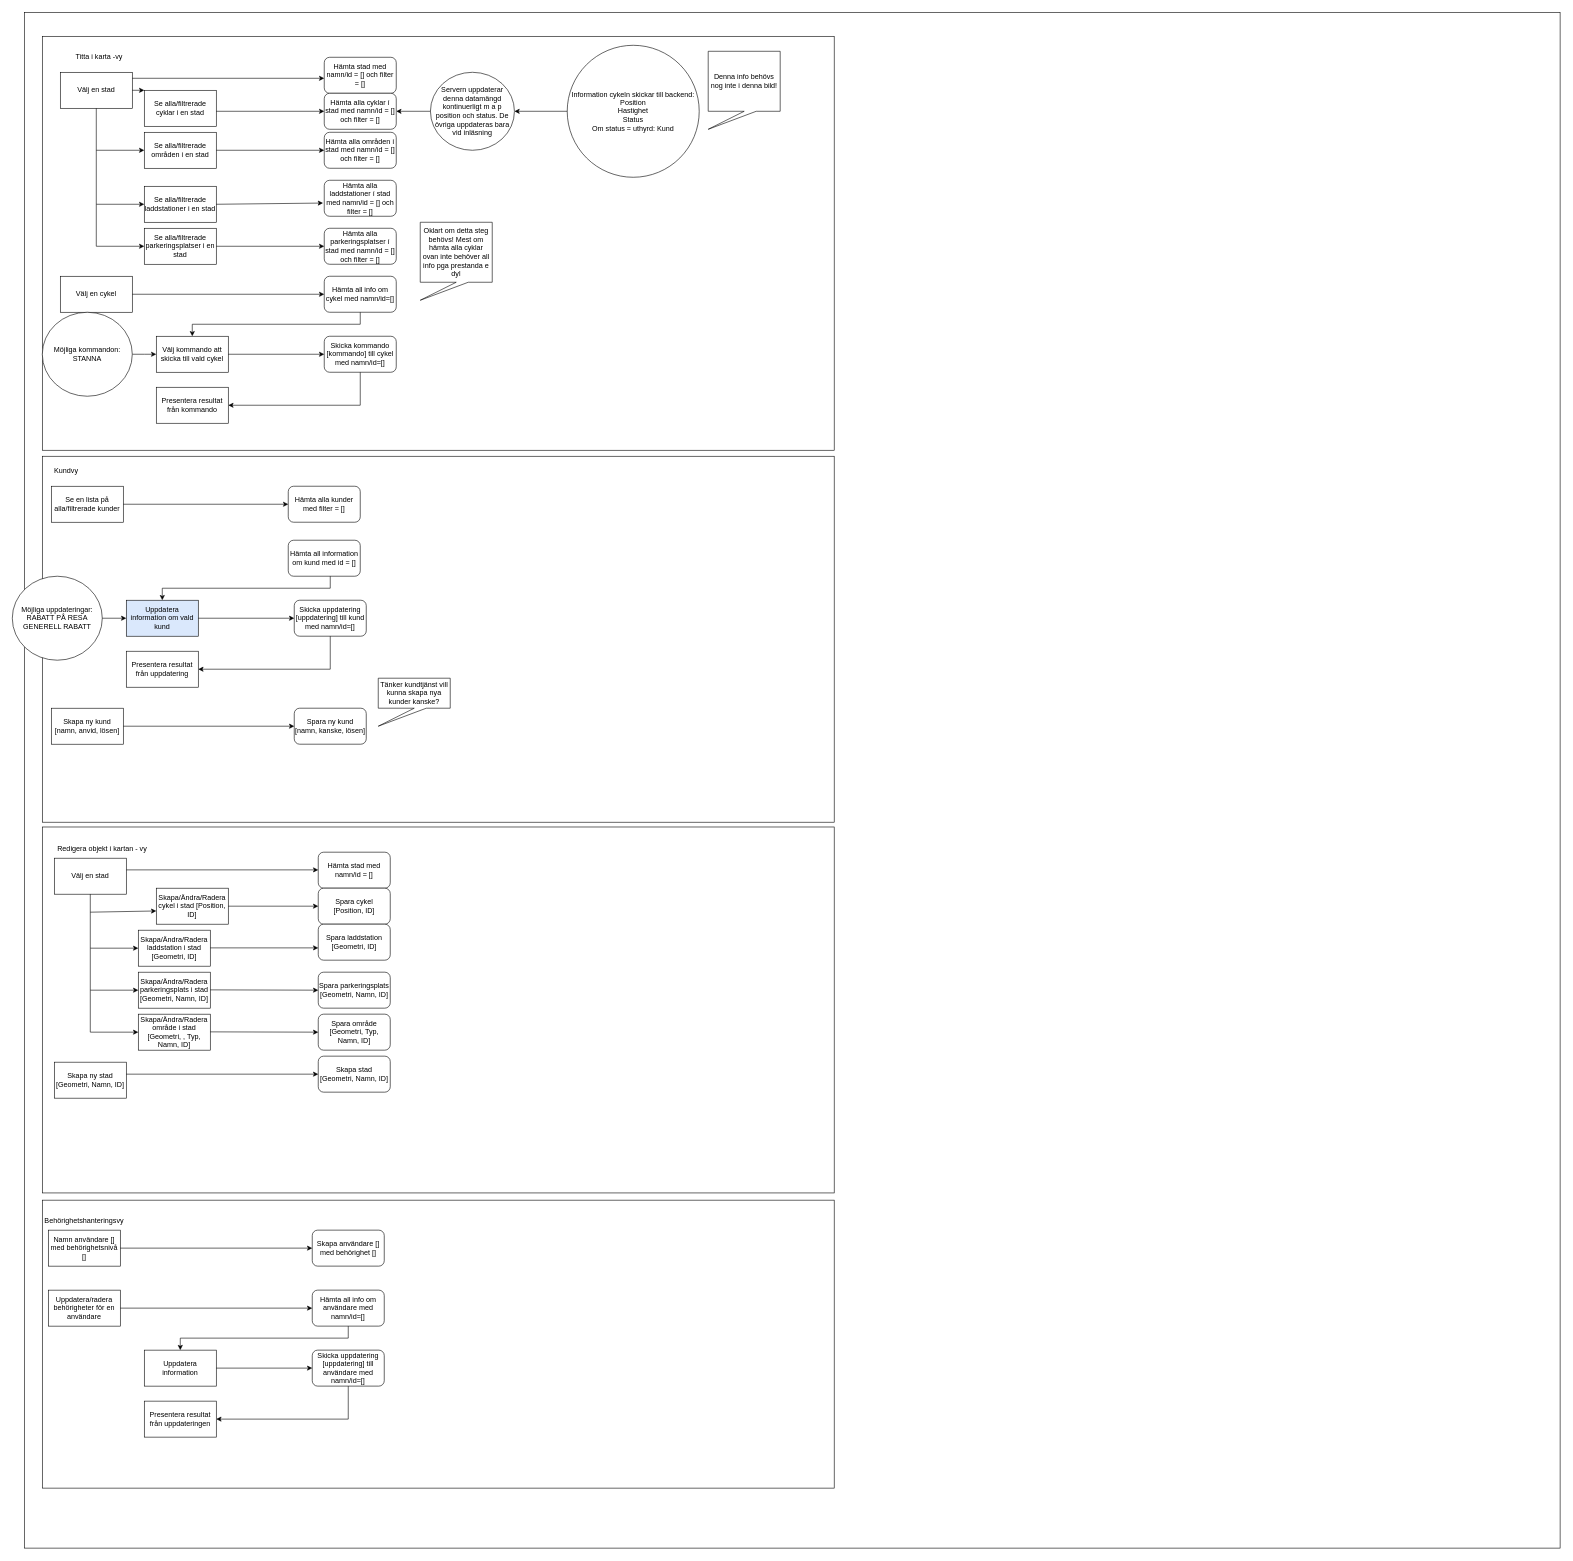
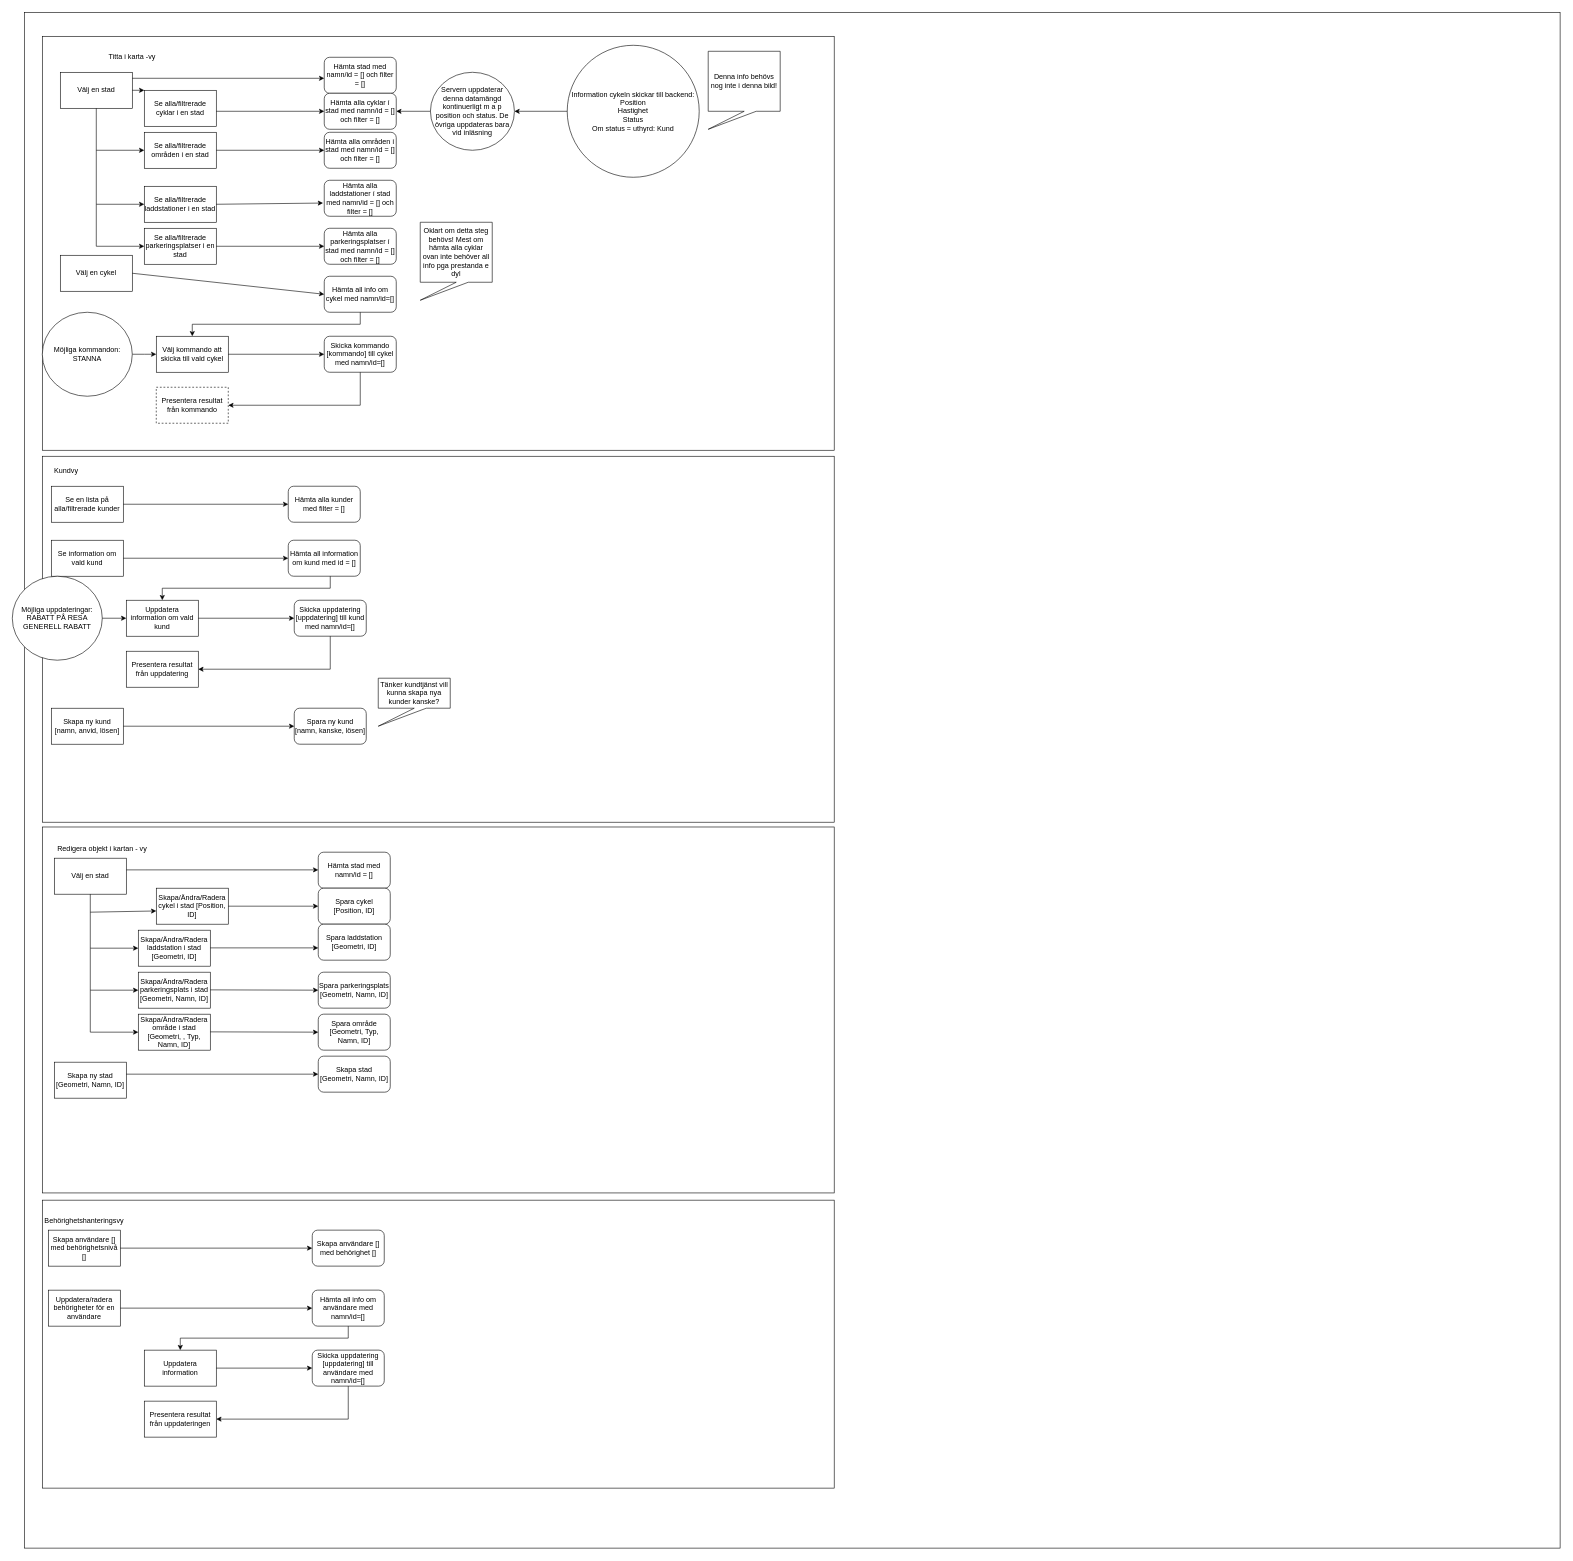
(99, 57) -> (132, 57)
(96, 294) -> (96, 273)
(192, 405) -> (192, 405)
none -> (87, 558)
none -> (282, 558)
(162, 618) -> (162, 618)
(84, 1248) -> (84, 1248)
